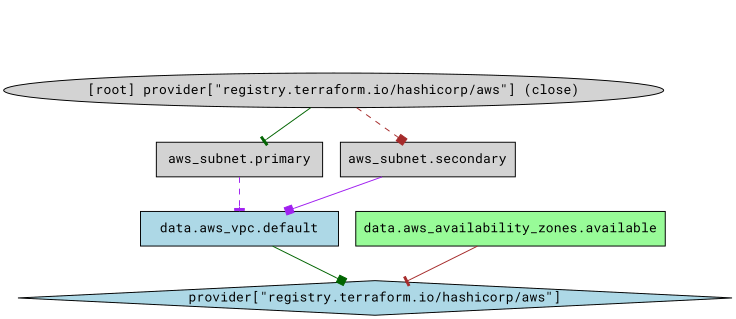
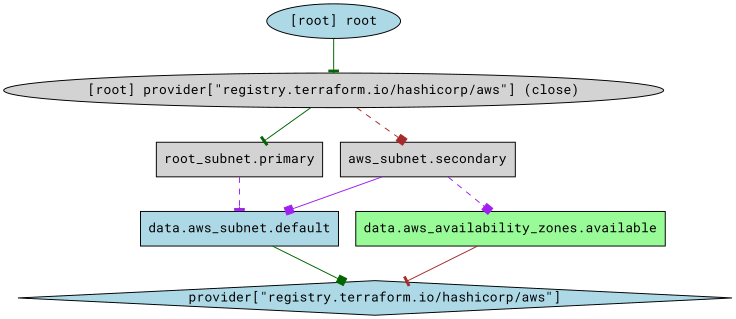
none -> (334, 21)
(239, 160) -> (239, 160)
none -> (466, 191)
(239, 229) -> (239, 229)
